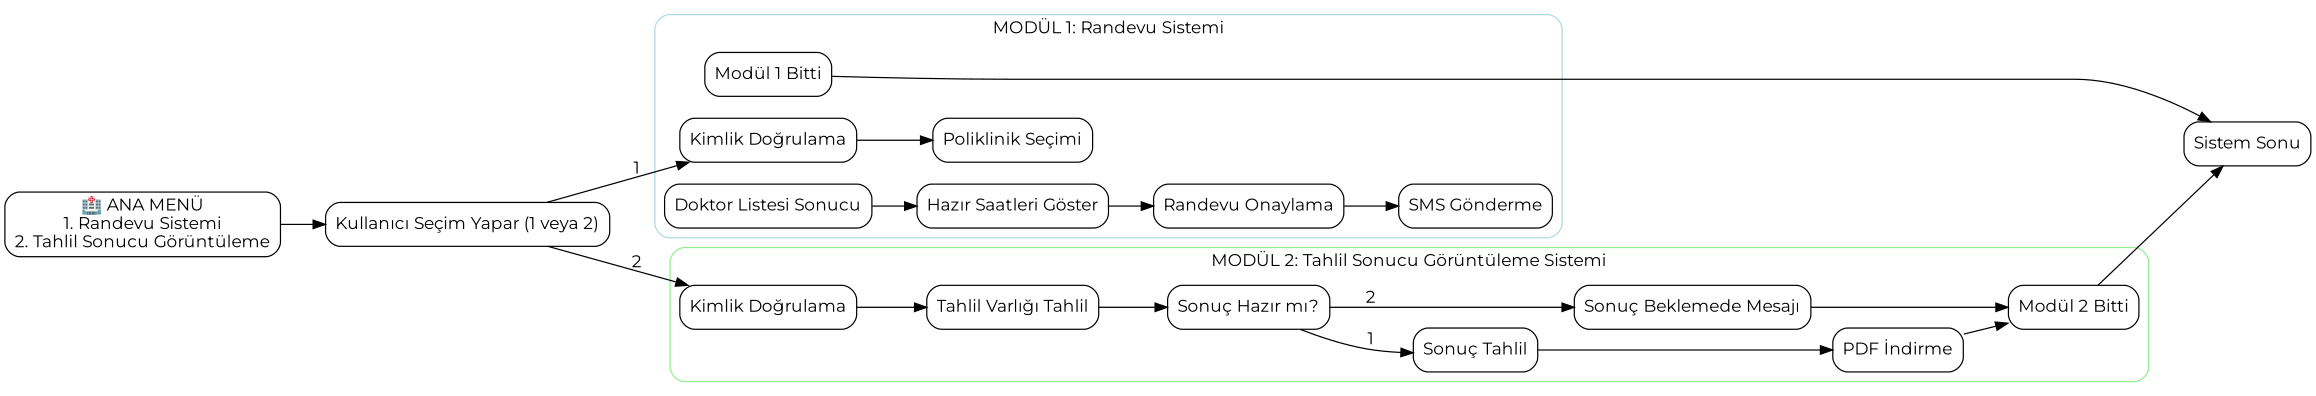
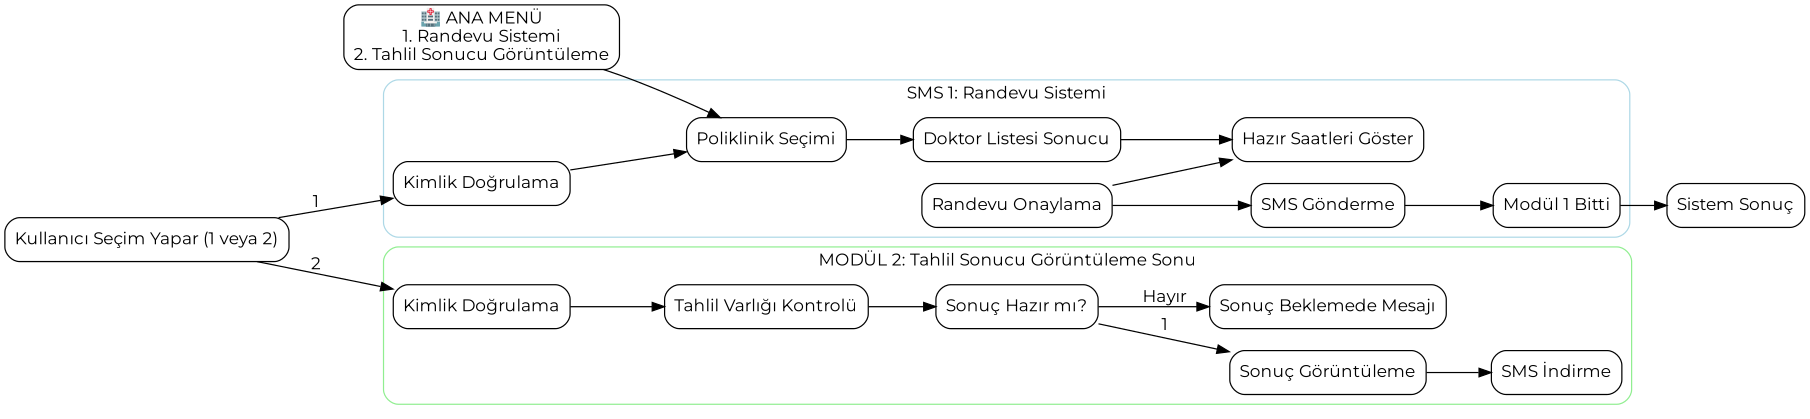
(1108, 29) -> (1007, 94)
none -> (873, 140)
(2247, 144) -> (1736, 205)
none -> (1443, 205)
(1125, 206) -> (1166, 174)
(297, 224) -> (657, 90)
(1409, 262) -> (1008, 261)
(1371, 298) -> (1165, 298)
(1013, 307) -> (766, 307)
(2074, 307) -> none
(1476, 350) -> (1328, 373)
(1898, 350) -> (1557, 373)
